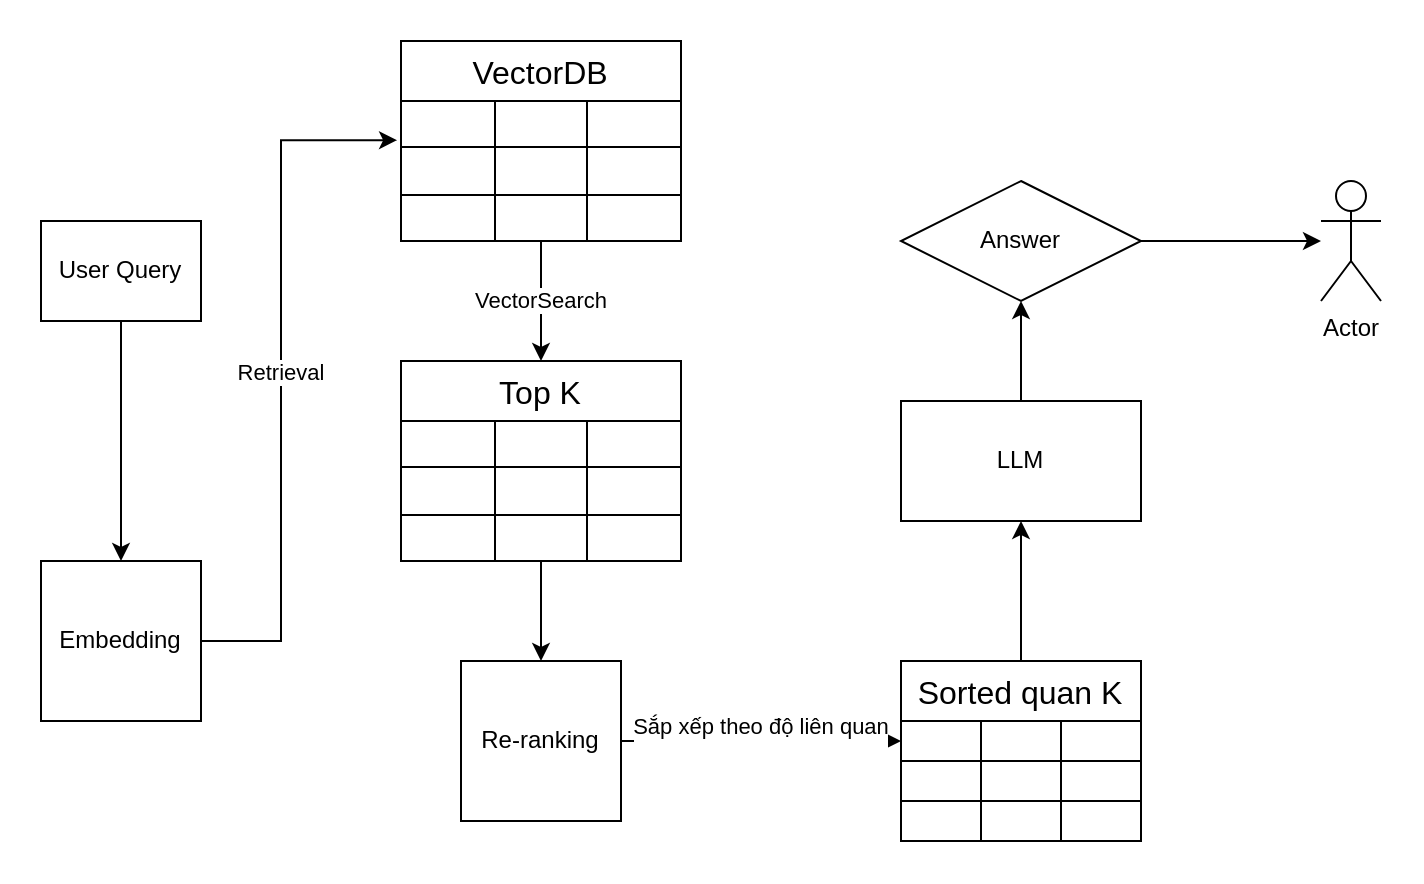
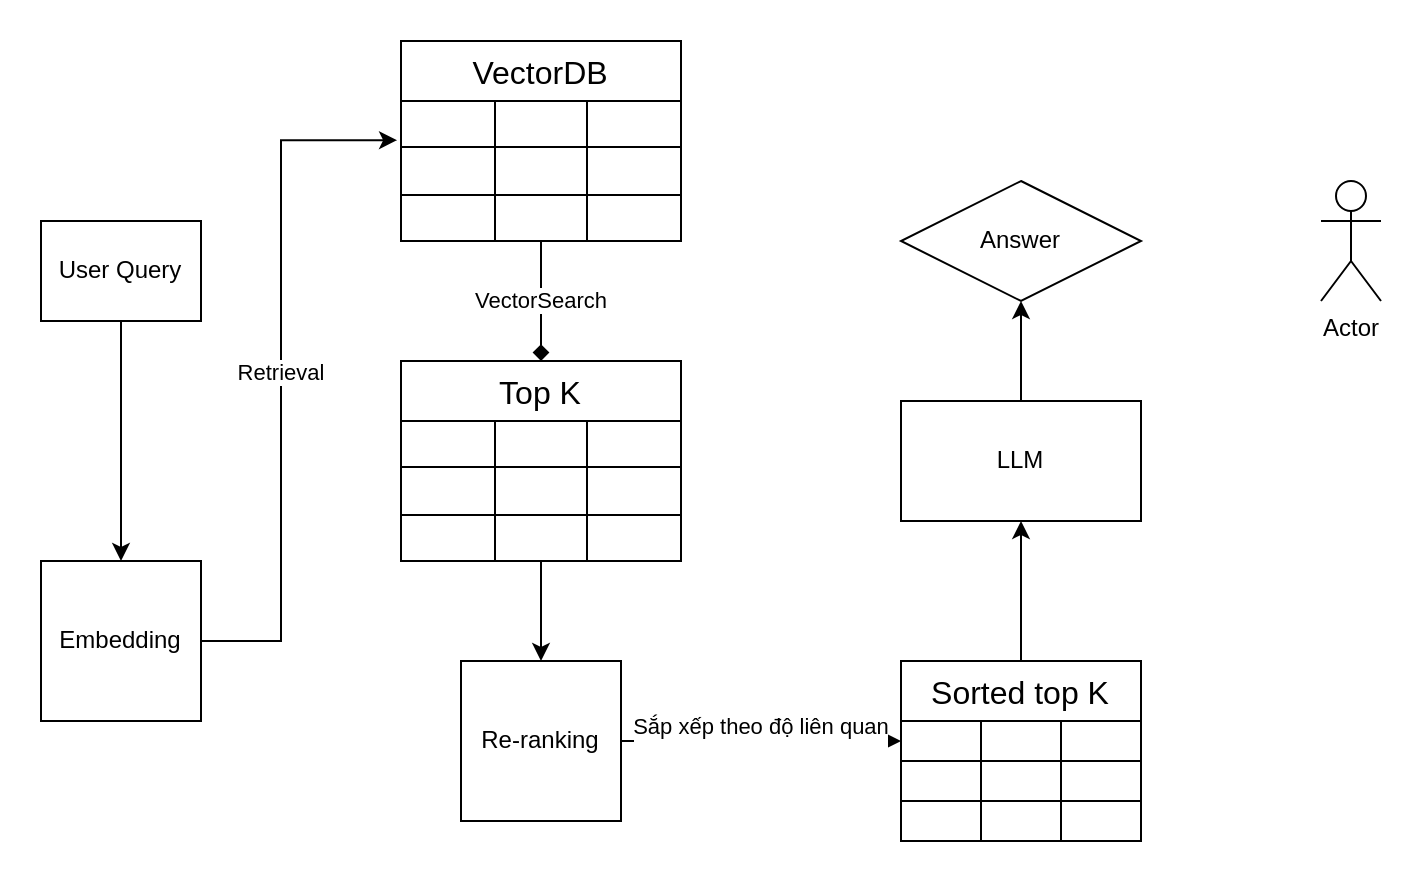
(1224, 241) -> none
(541, 346) -> (541, 345)
(1020, 693) -> (1020, 693)
